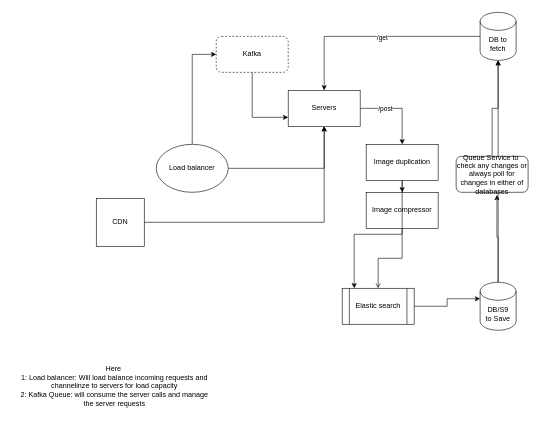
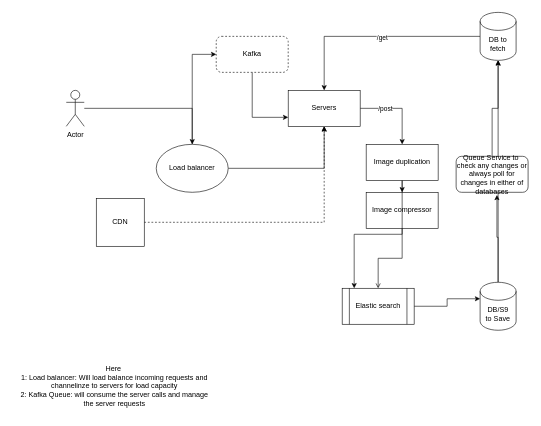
none -> (75, 108)
none -> (137, 108)
(260, 222) -> (260, 222)
